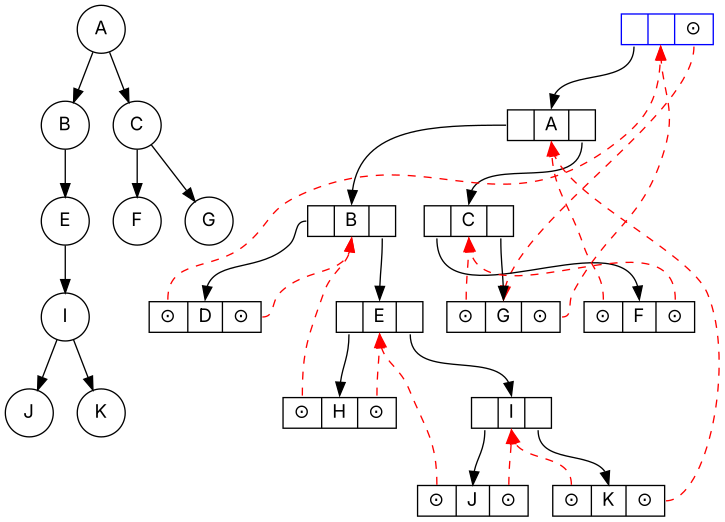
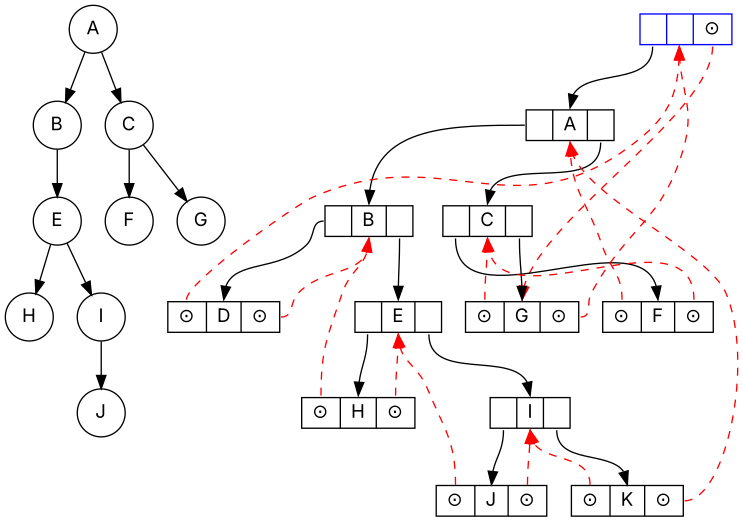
none -> (29, 317)
(101, 413) -> none
